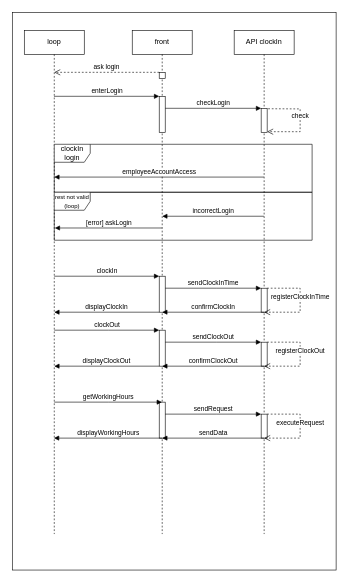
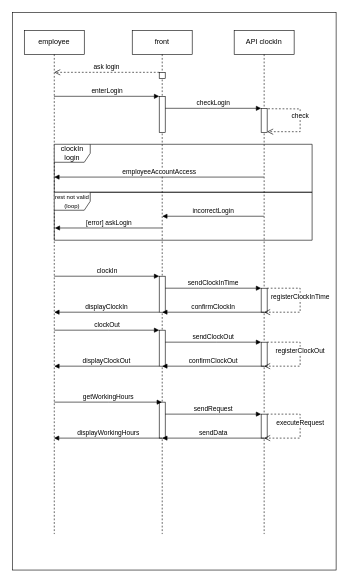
(54, 42) -> (54, 42)
